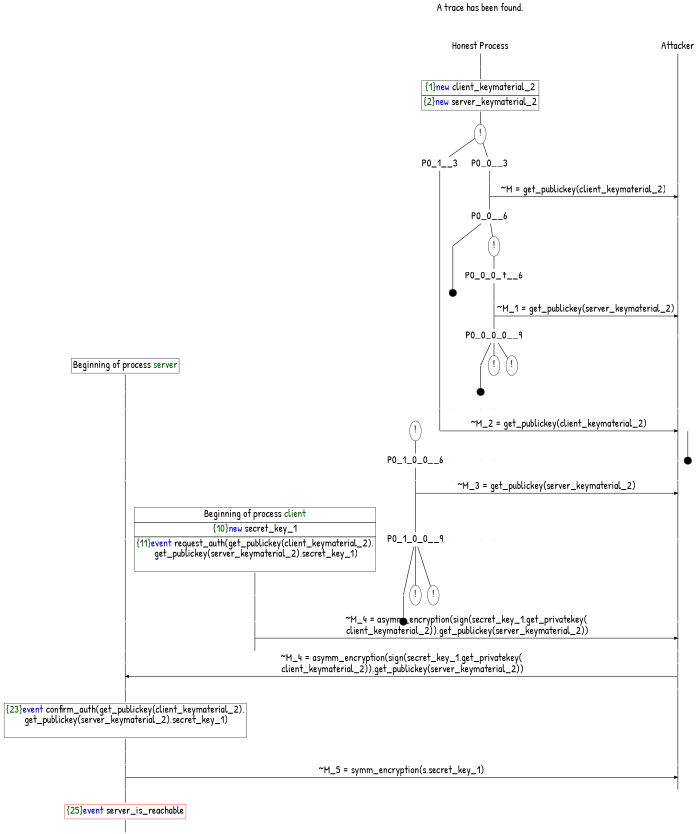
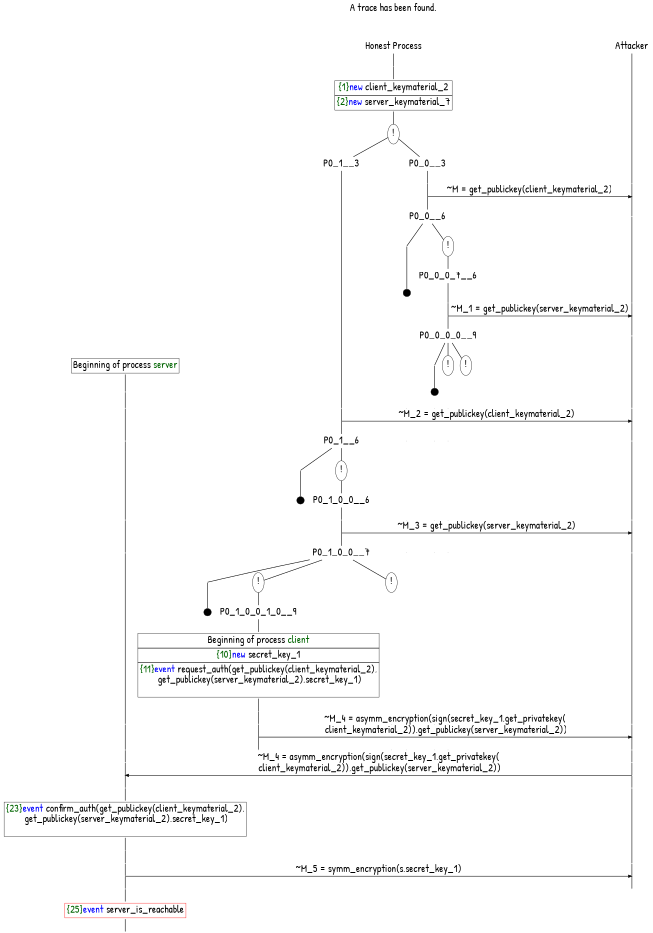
(494, 102) -> (408, 102)
none -> (341, 441)
(415, 539) -> (341, 553)
none -> (258, 612)
